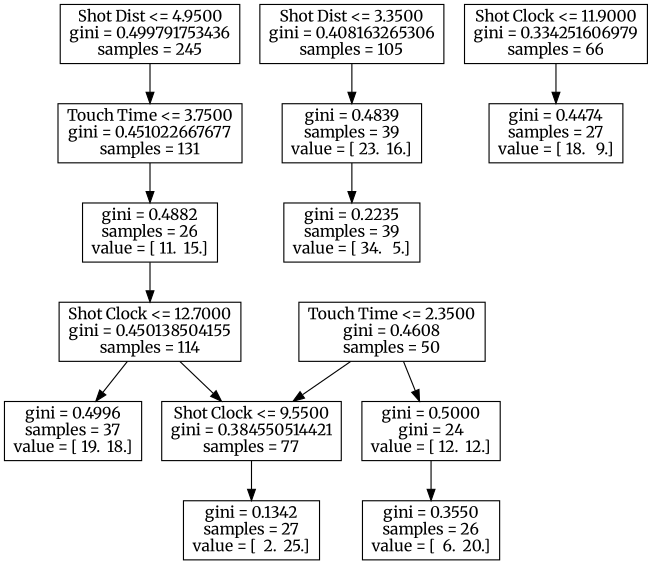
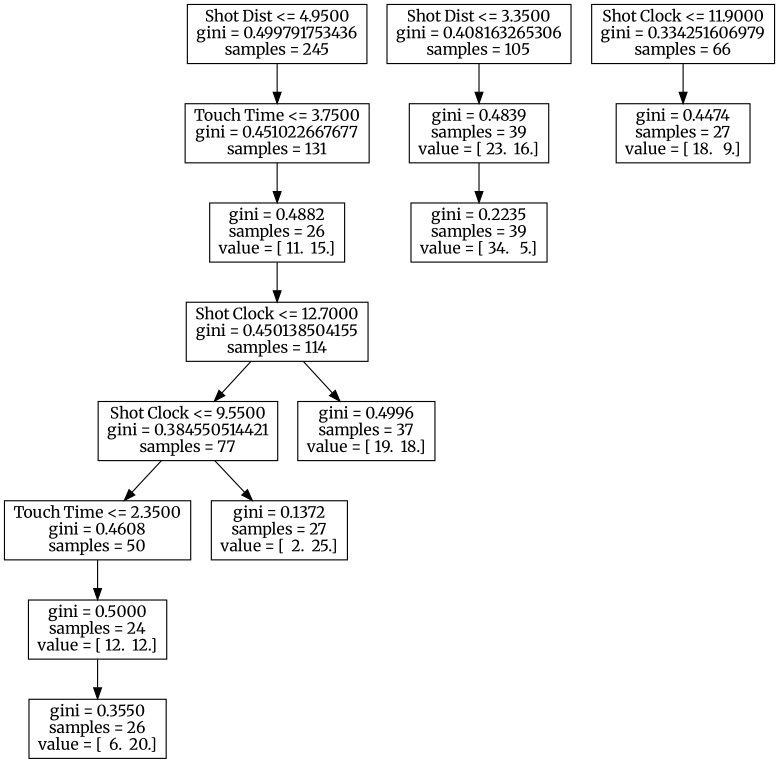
(327, 378) -> (147, 477)
(431, 431) -> (98, 630)
(251, 530) -> (279, 530)
